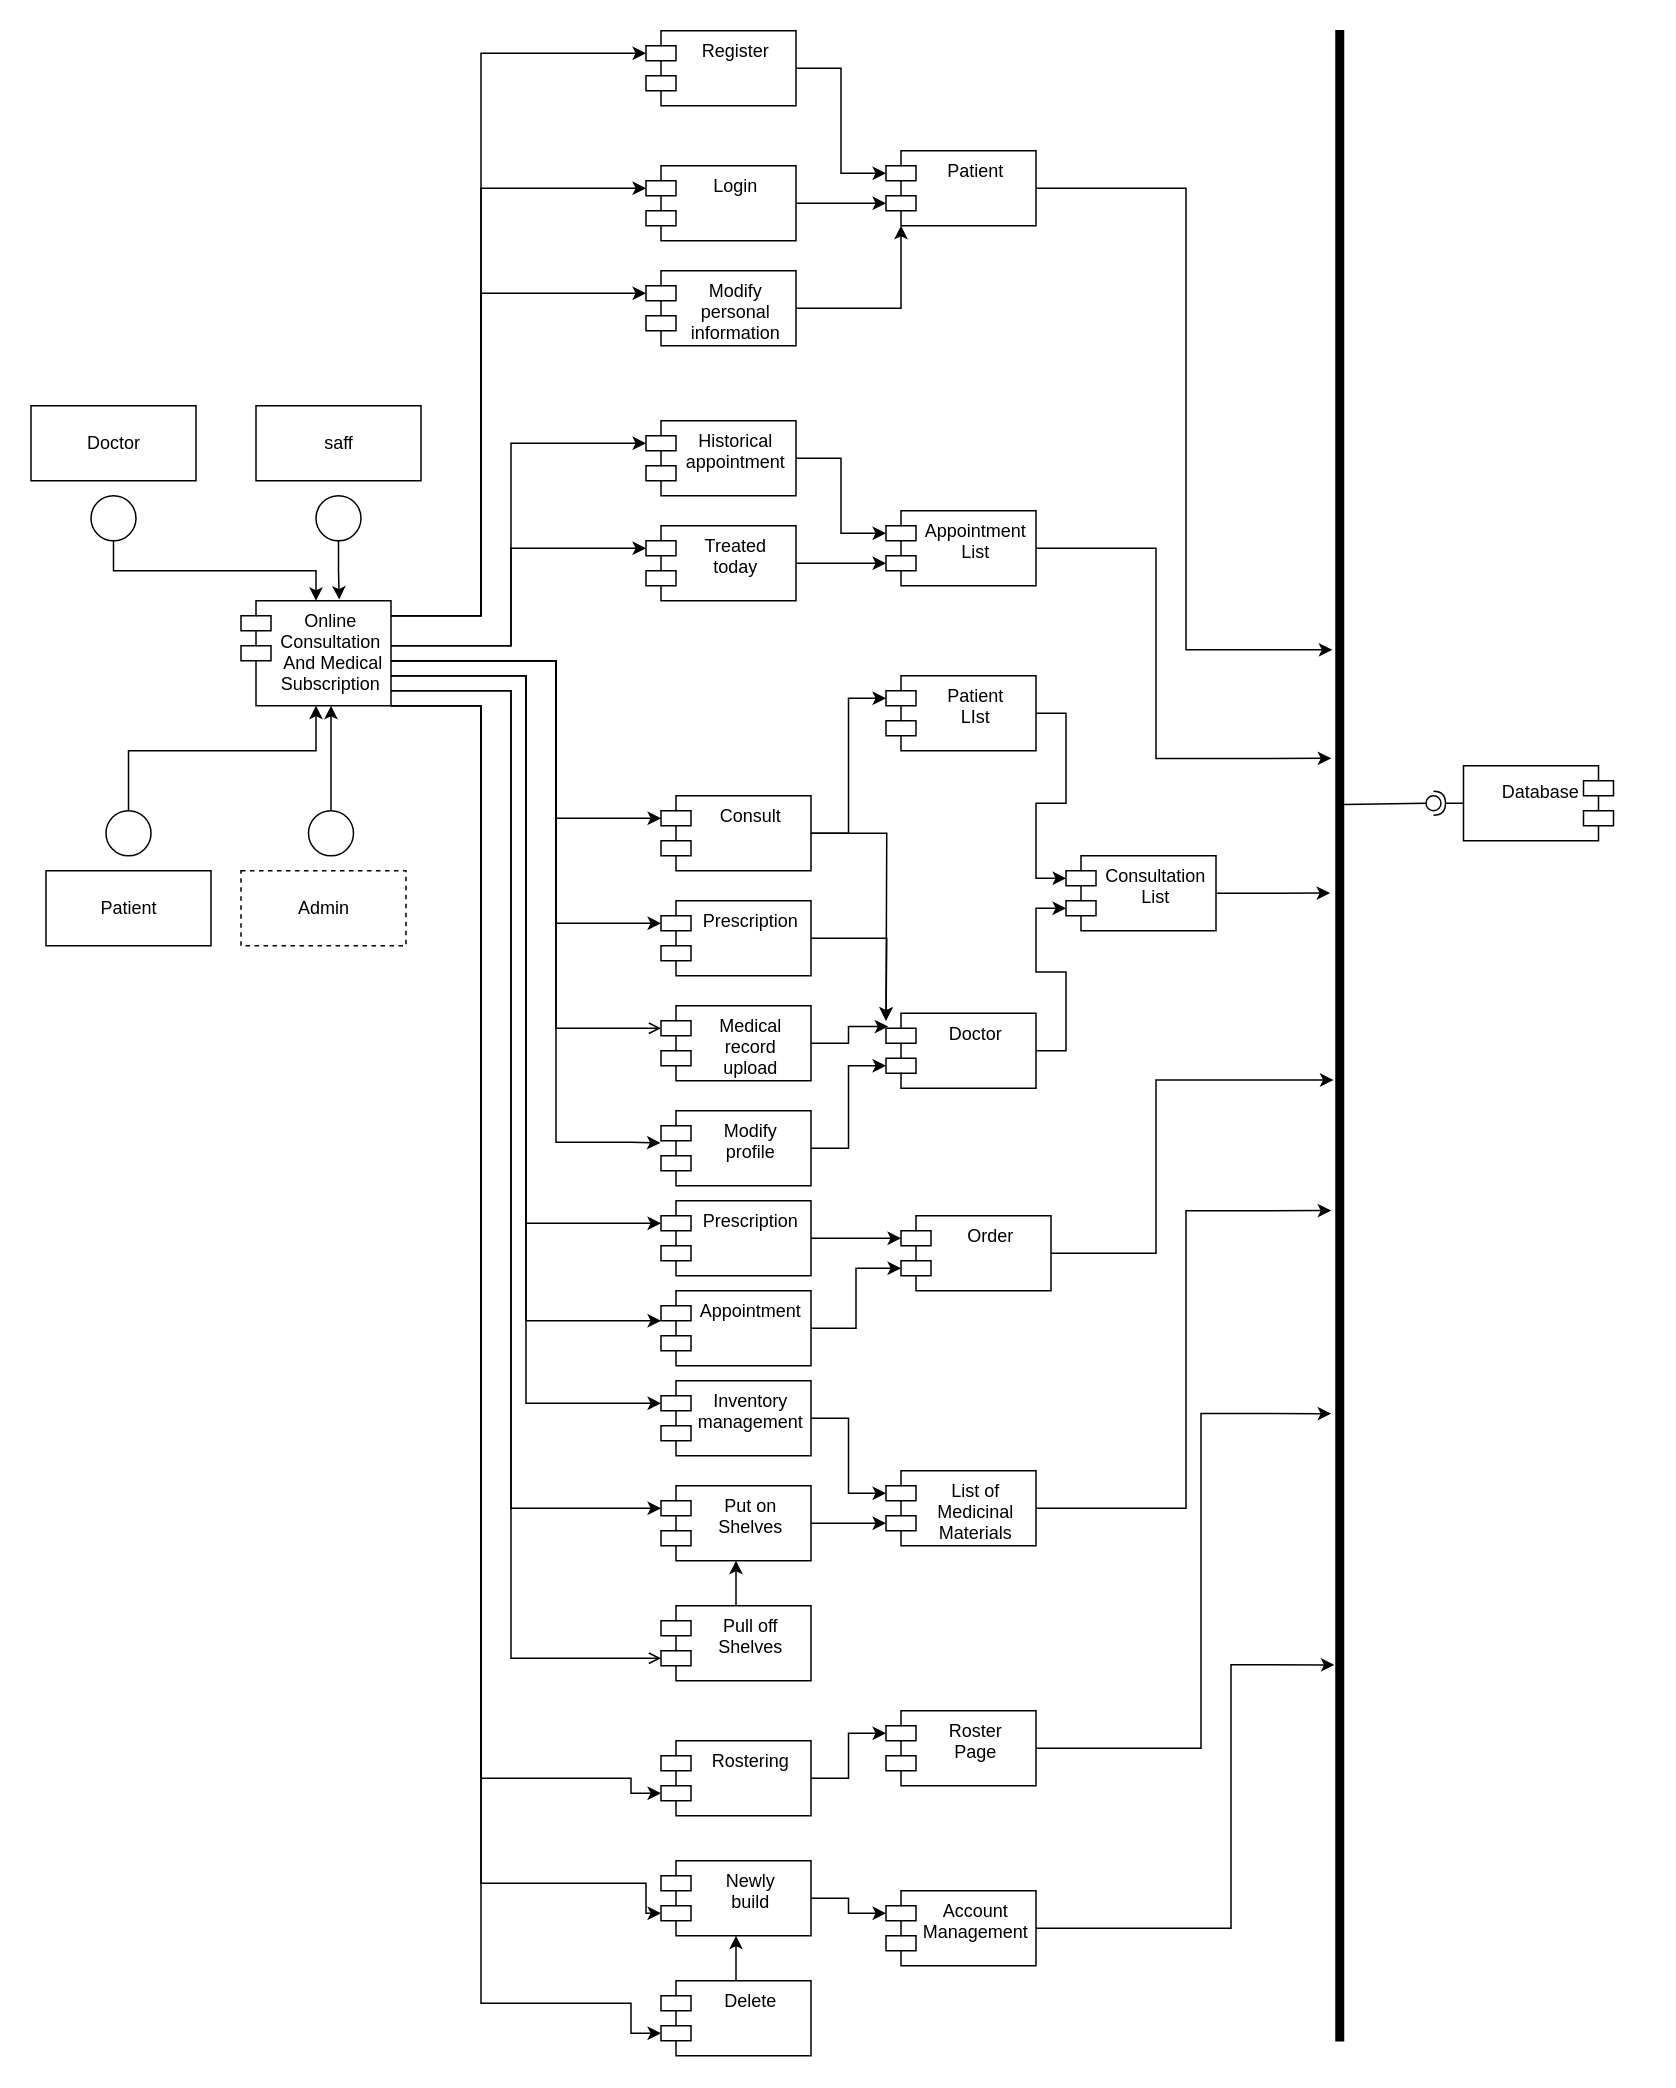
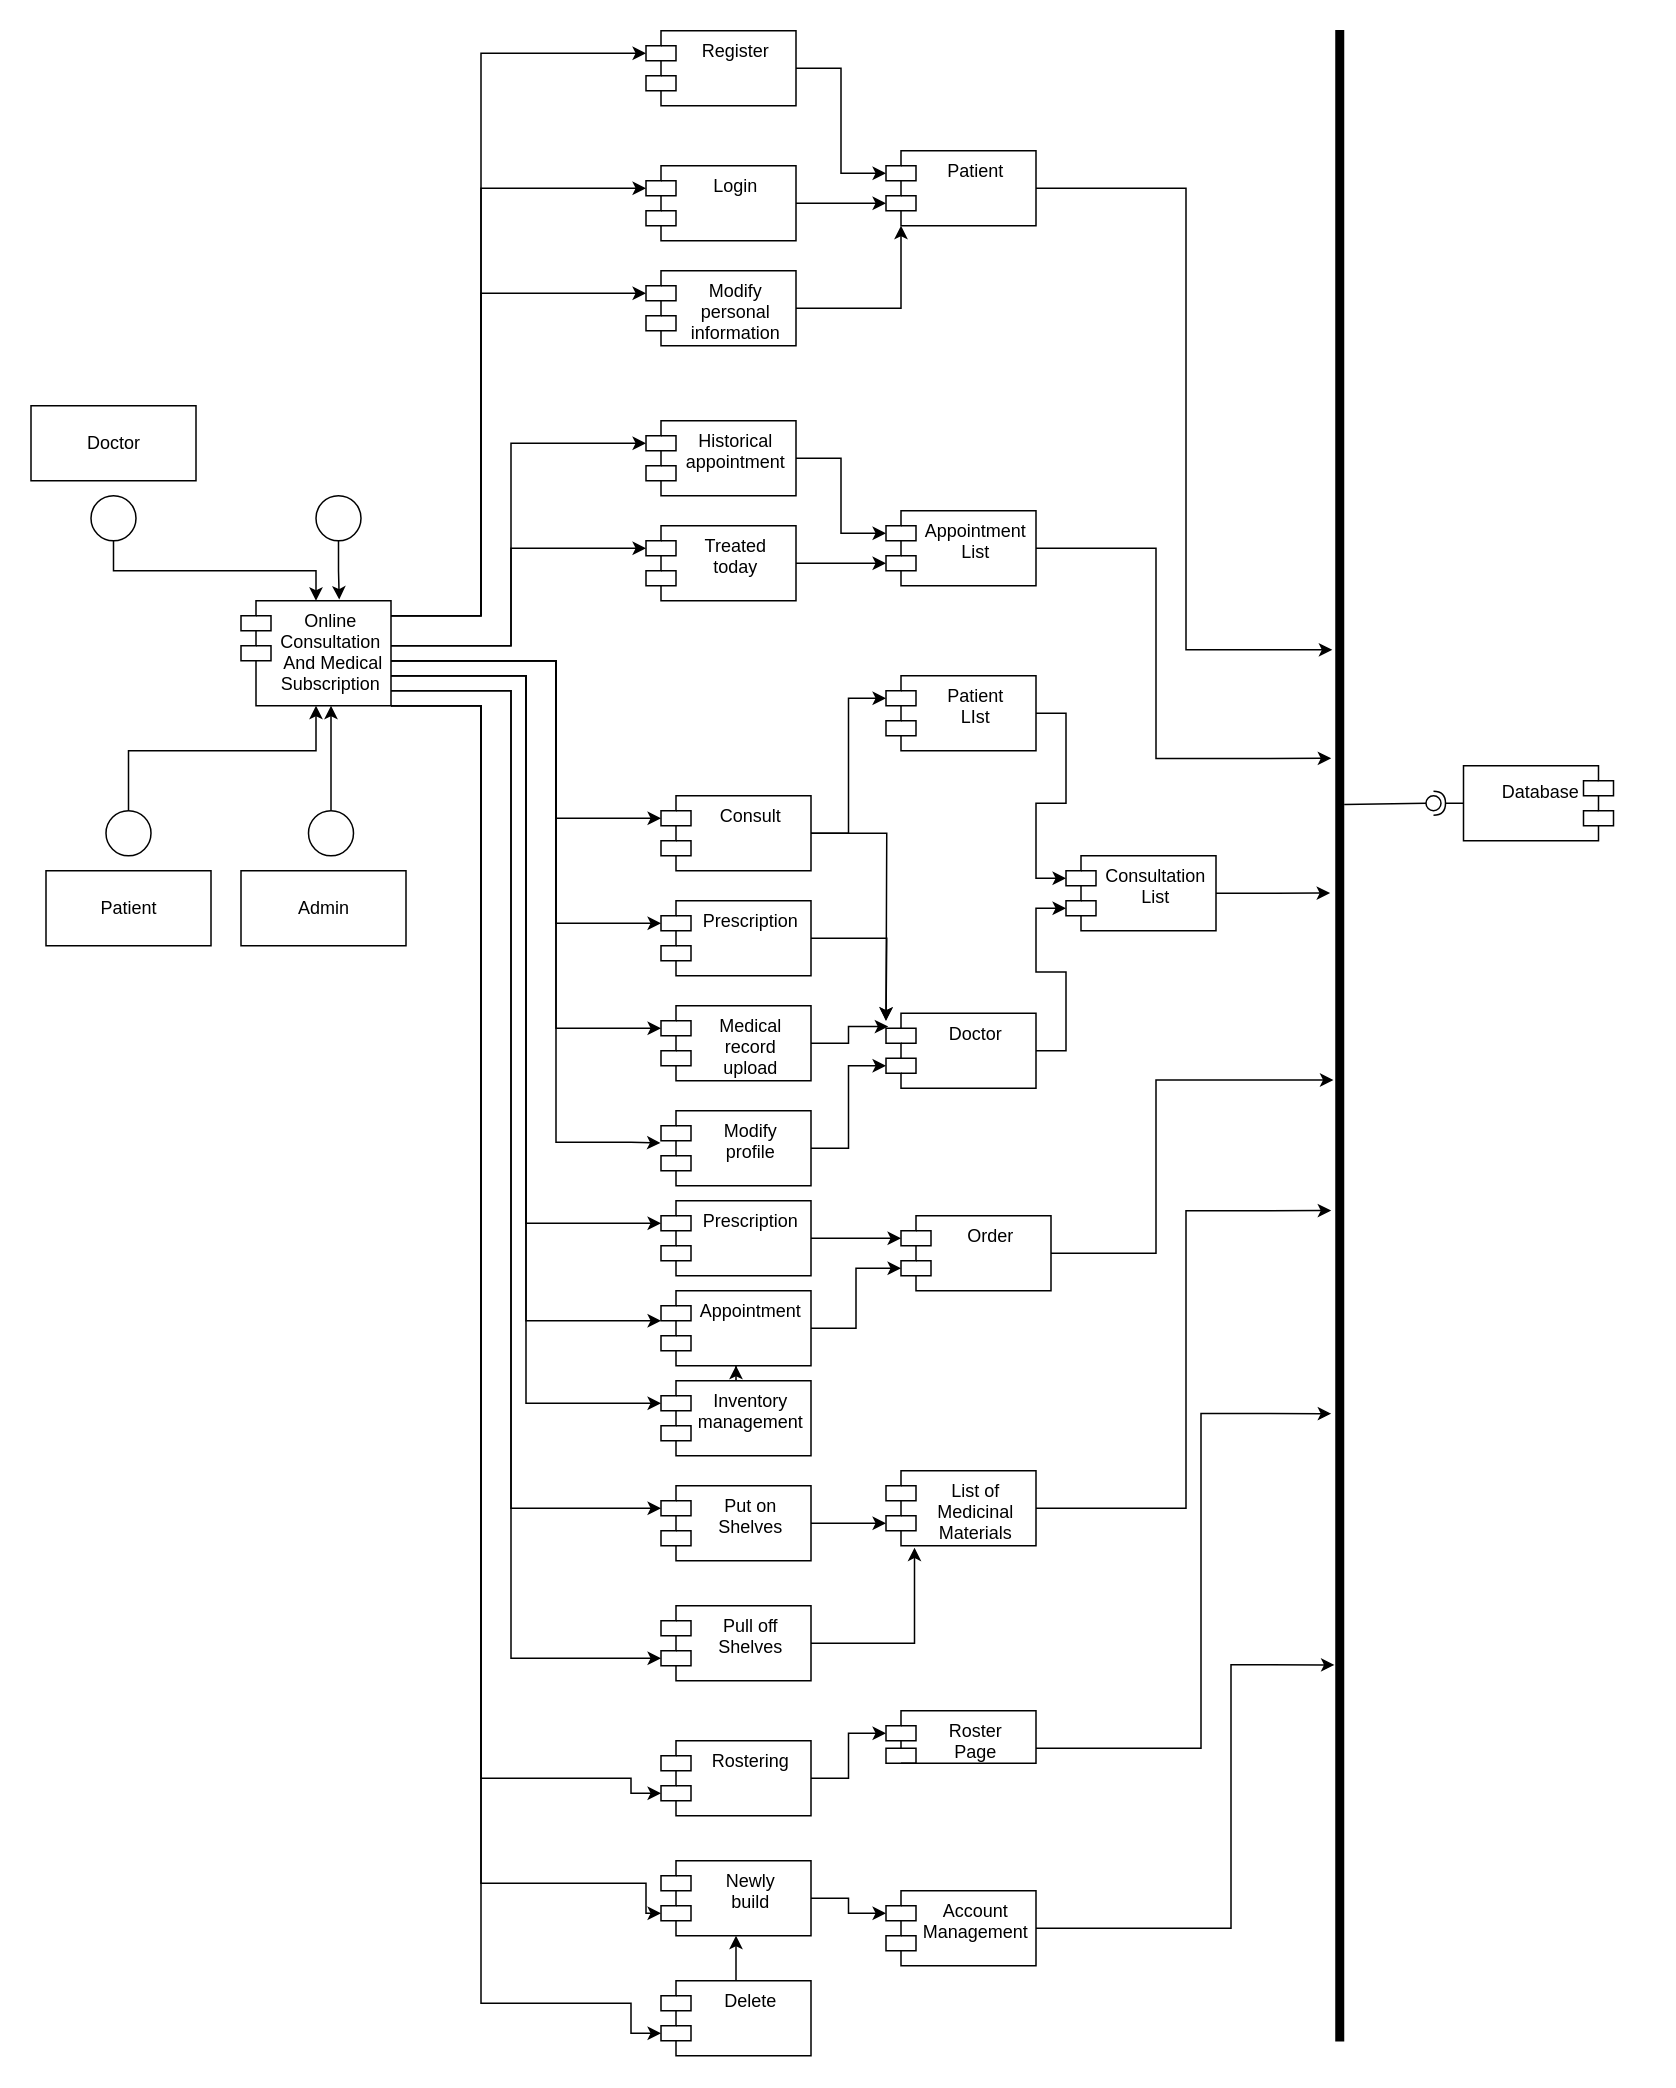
(338, 443) -> none
(323, 908) -> (323, 908)
(652, 1028) -> (649, 1028)
(848, 1450) -> (736, 1373)
(736, 1578) -> (905, 1643)
(652, 1658) -> (649, 1658)
(961, 1748) -> (961, 1737)
